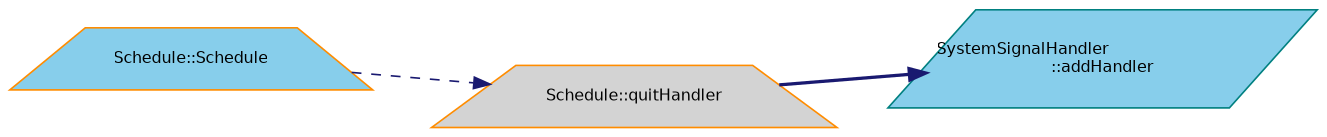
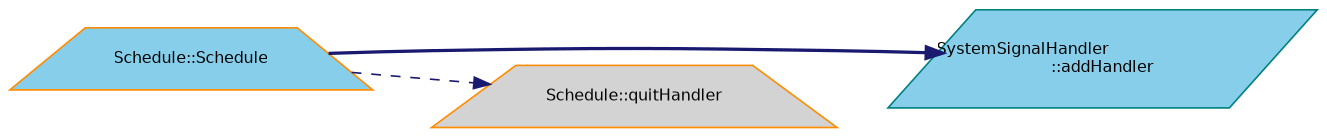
(844, 80) -> (627, 48)
